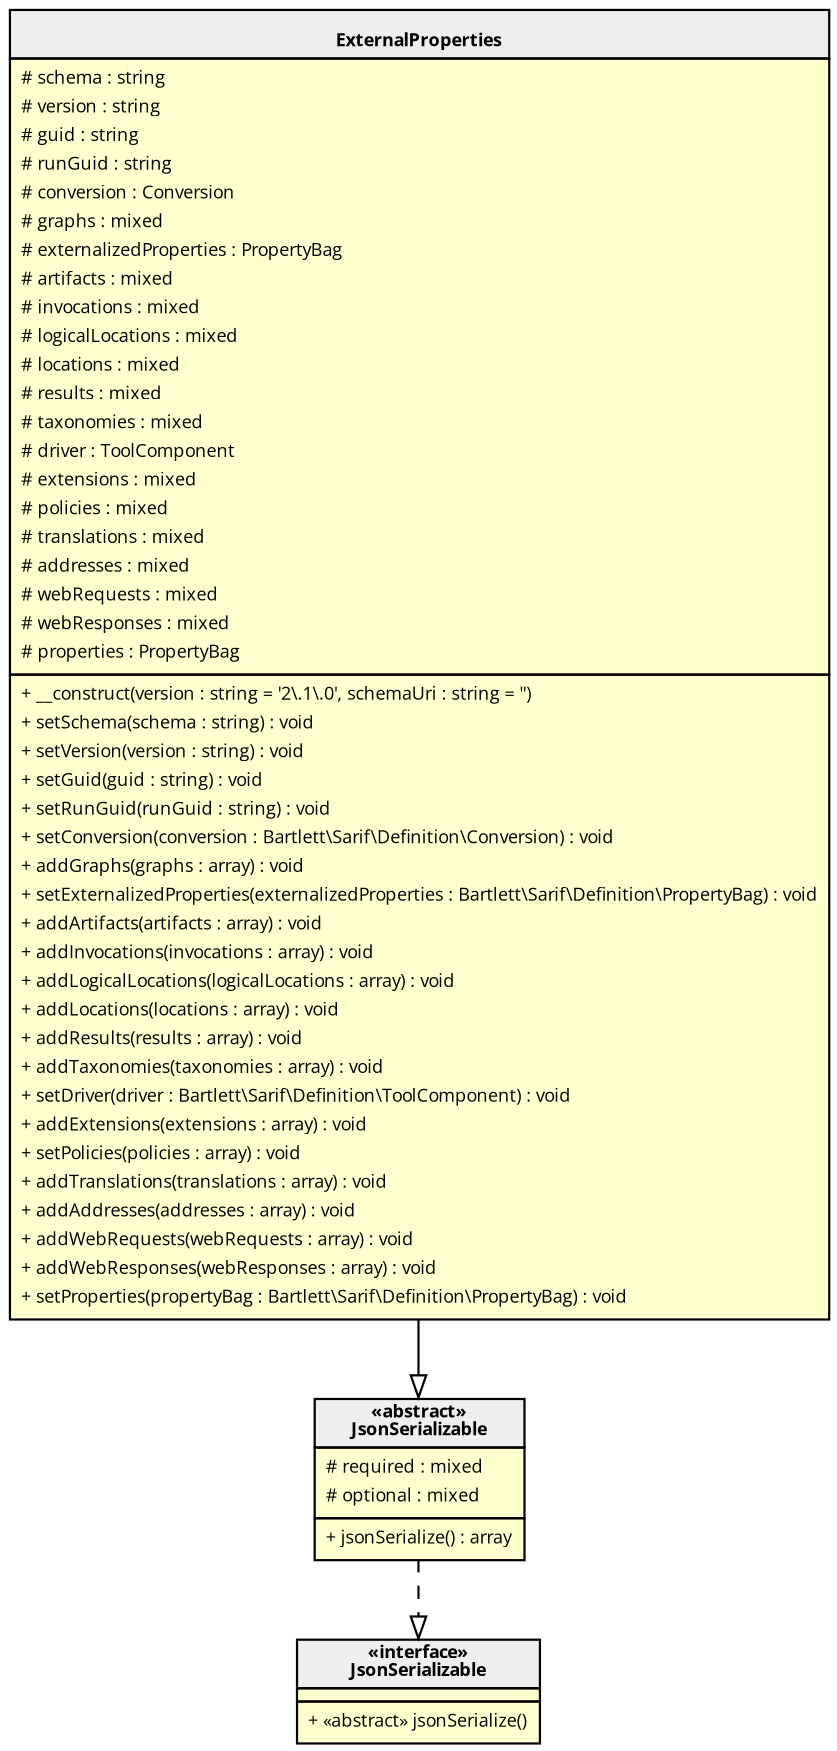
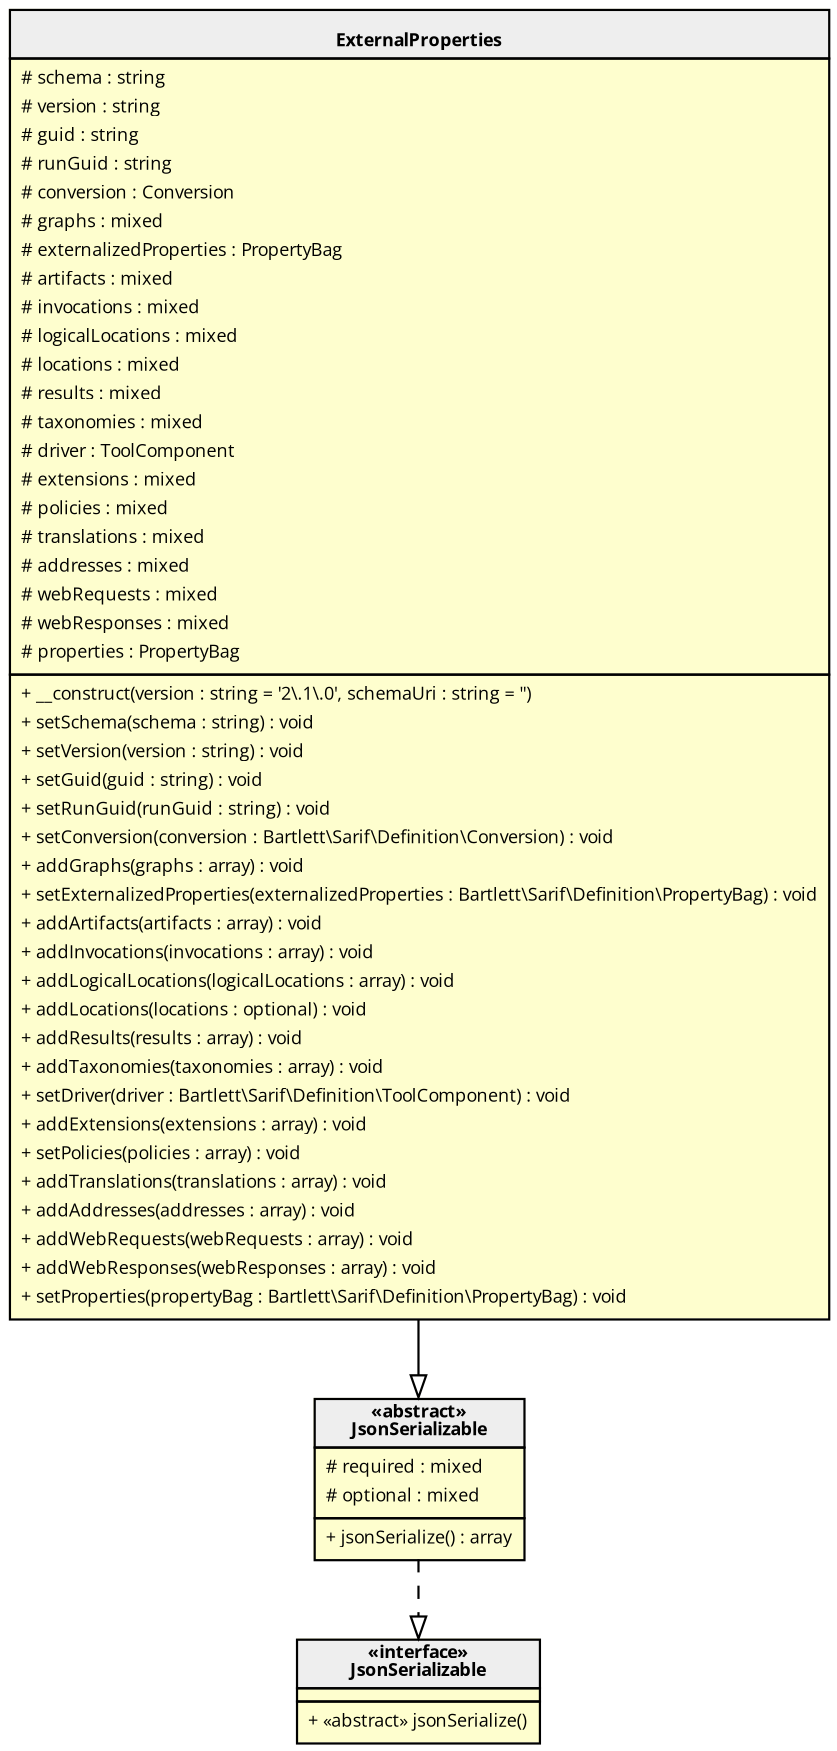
(181, 1010) -> (194, 1010)
